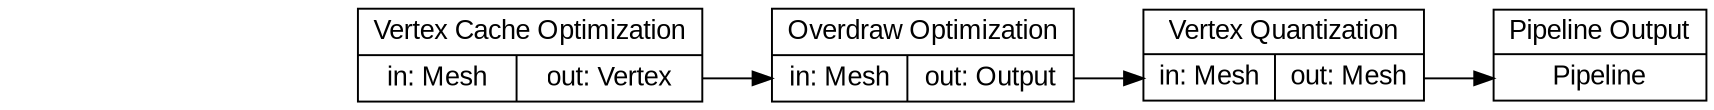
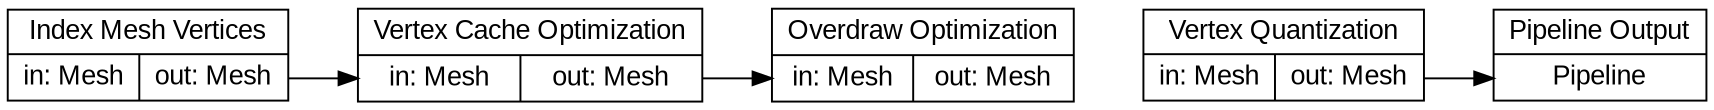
none -> (148, 55)
(609, 77) -> (611, 77)
(991, 77) -> (993, 77)
(1099, 78) -> none
